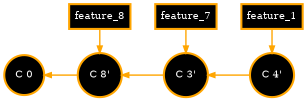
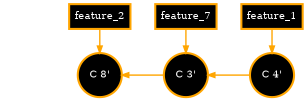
(100, 17) -> (100, 17)
(24, 75) -> none
